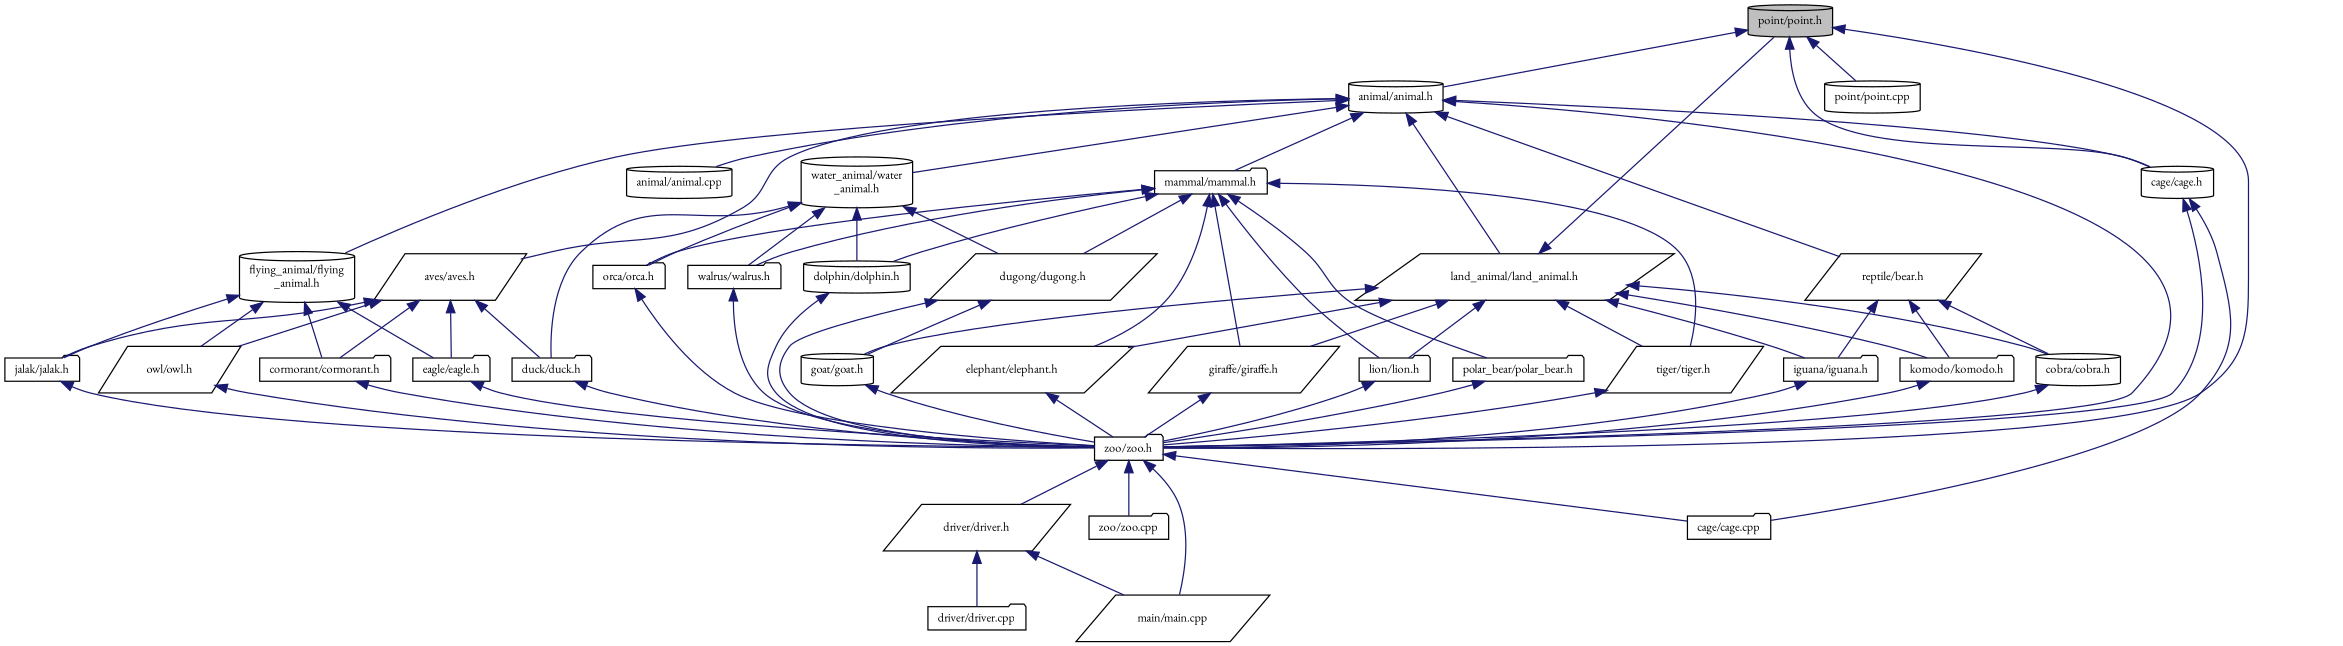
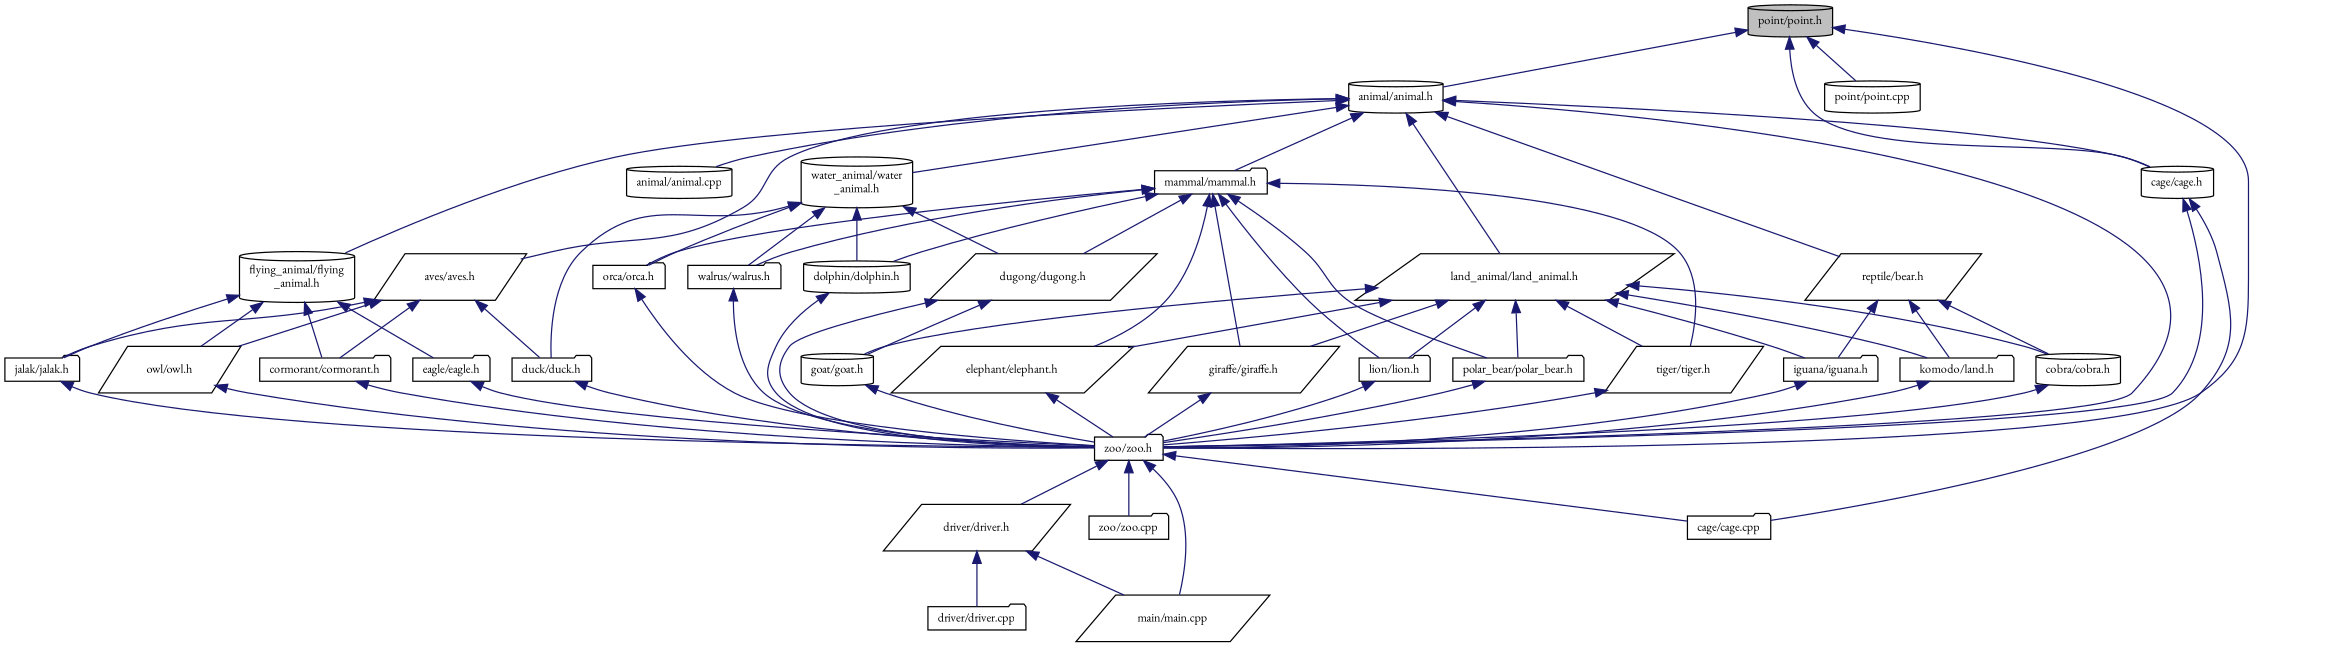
(1661, 141) -> (1517, 335)
(451, 335) -> none
(1957, 370) -> (1957, 370)
